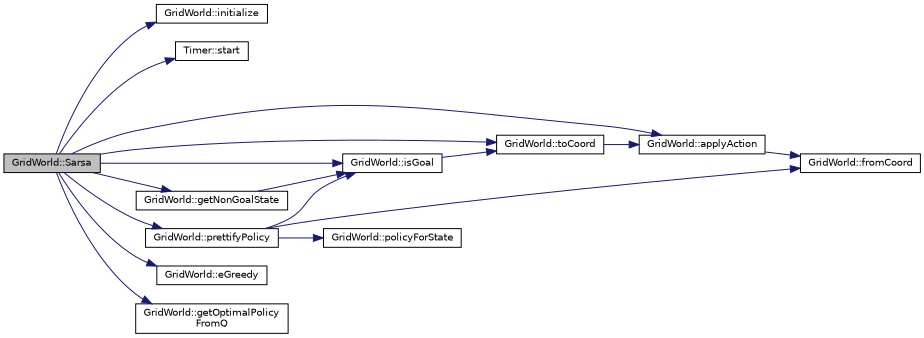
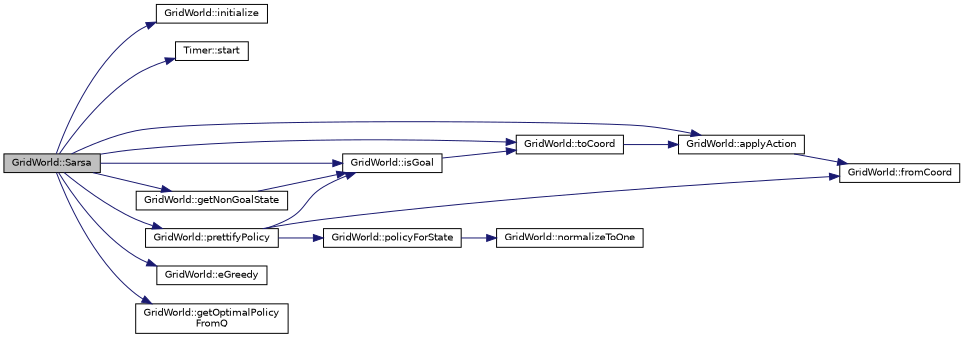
none -> (570, 238)
